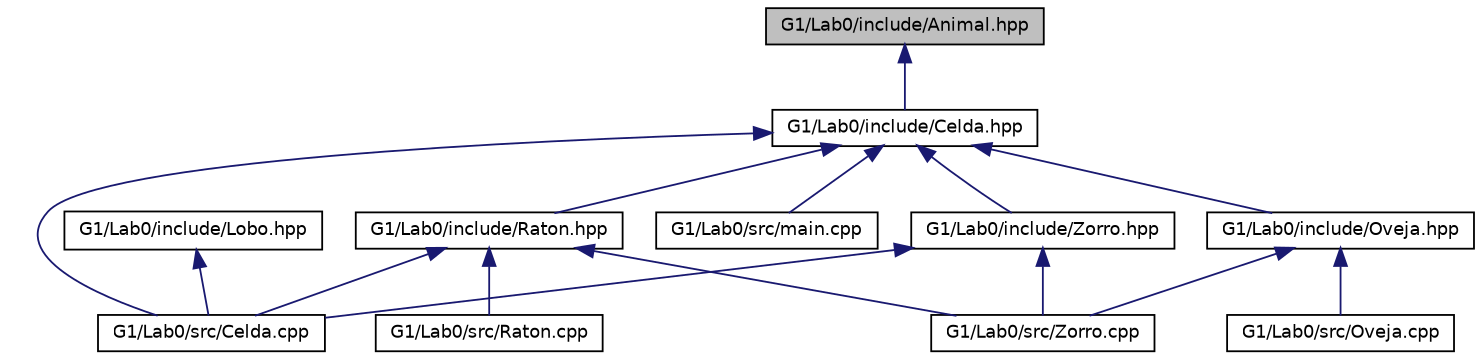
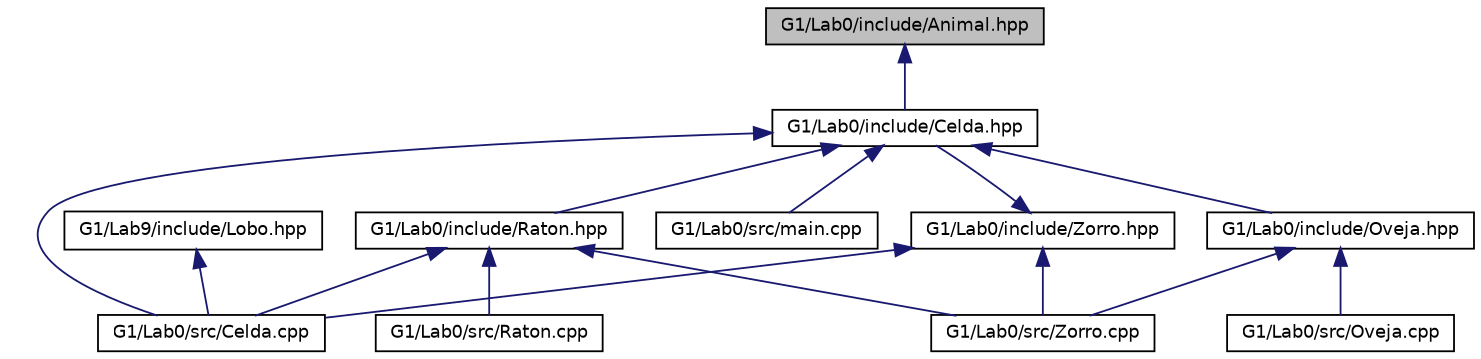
(971, 186) -> (976, 172)
(193, 231) -> (193, 231)
